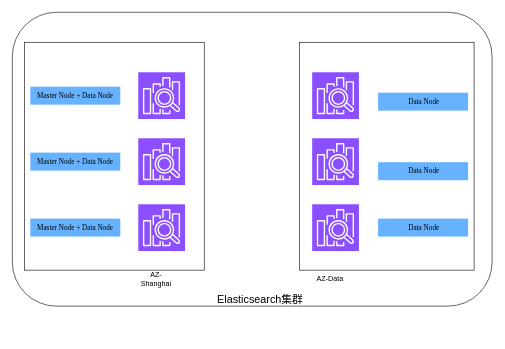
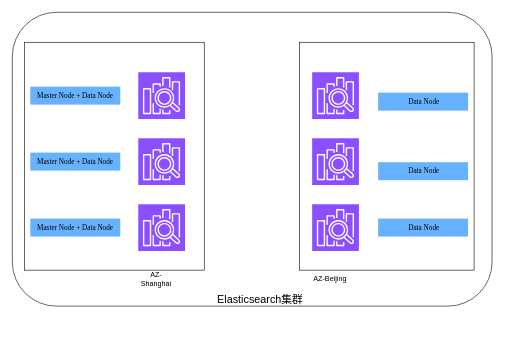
(330, 279) -> (330, 279)
